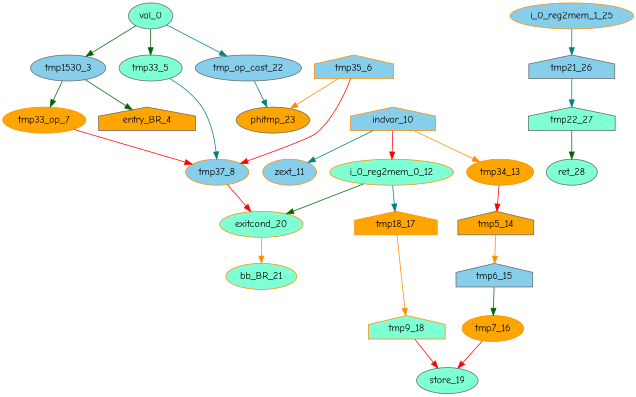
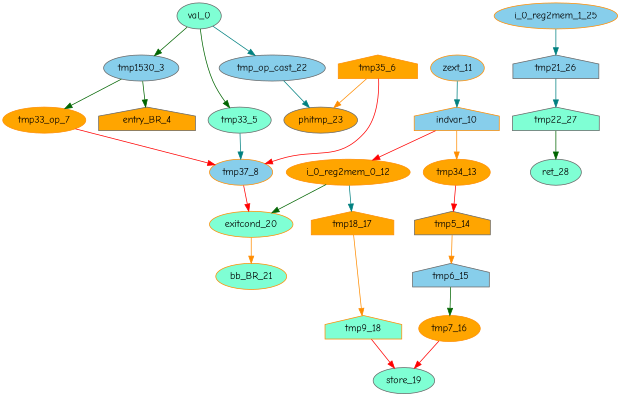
(354, 68) -> (378, 68)
(344, 145) -> (457, 91)
(392, 172) -> (348, 172)
